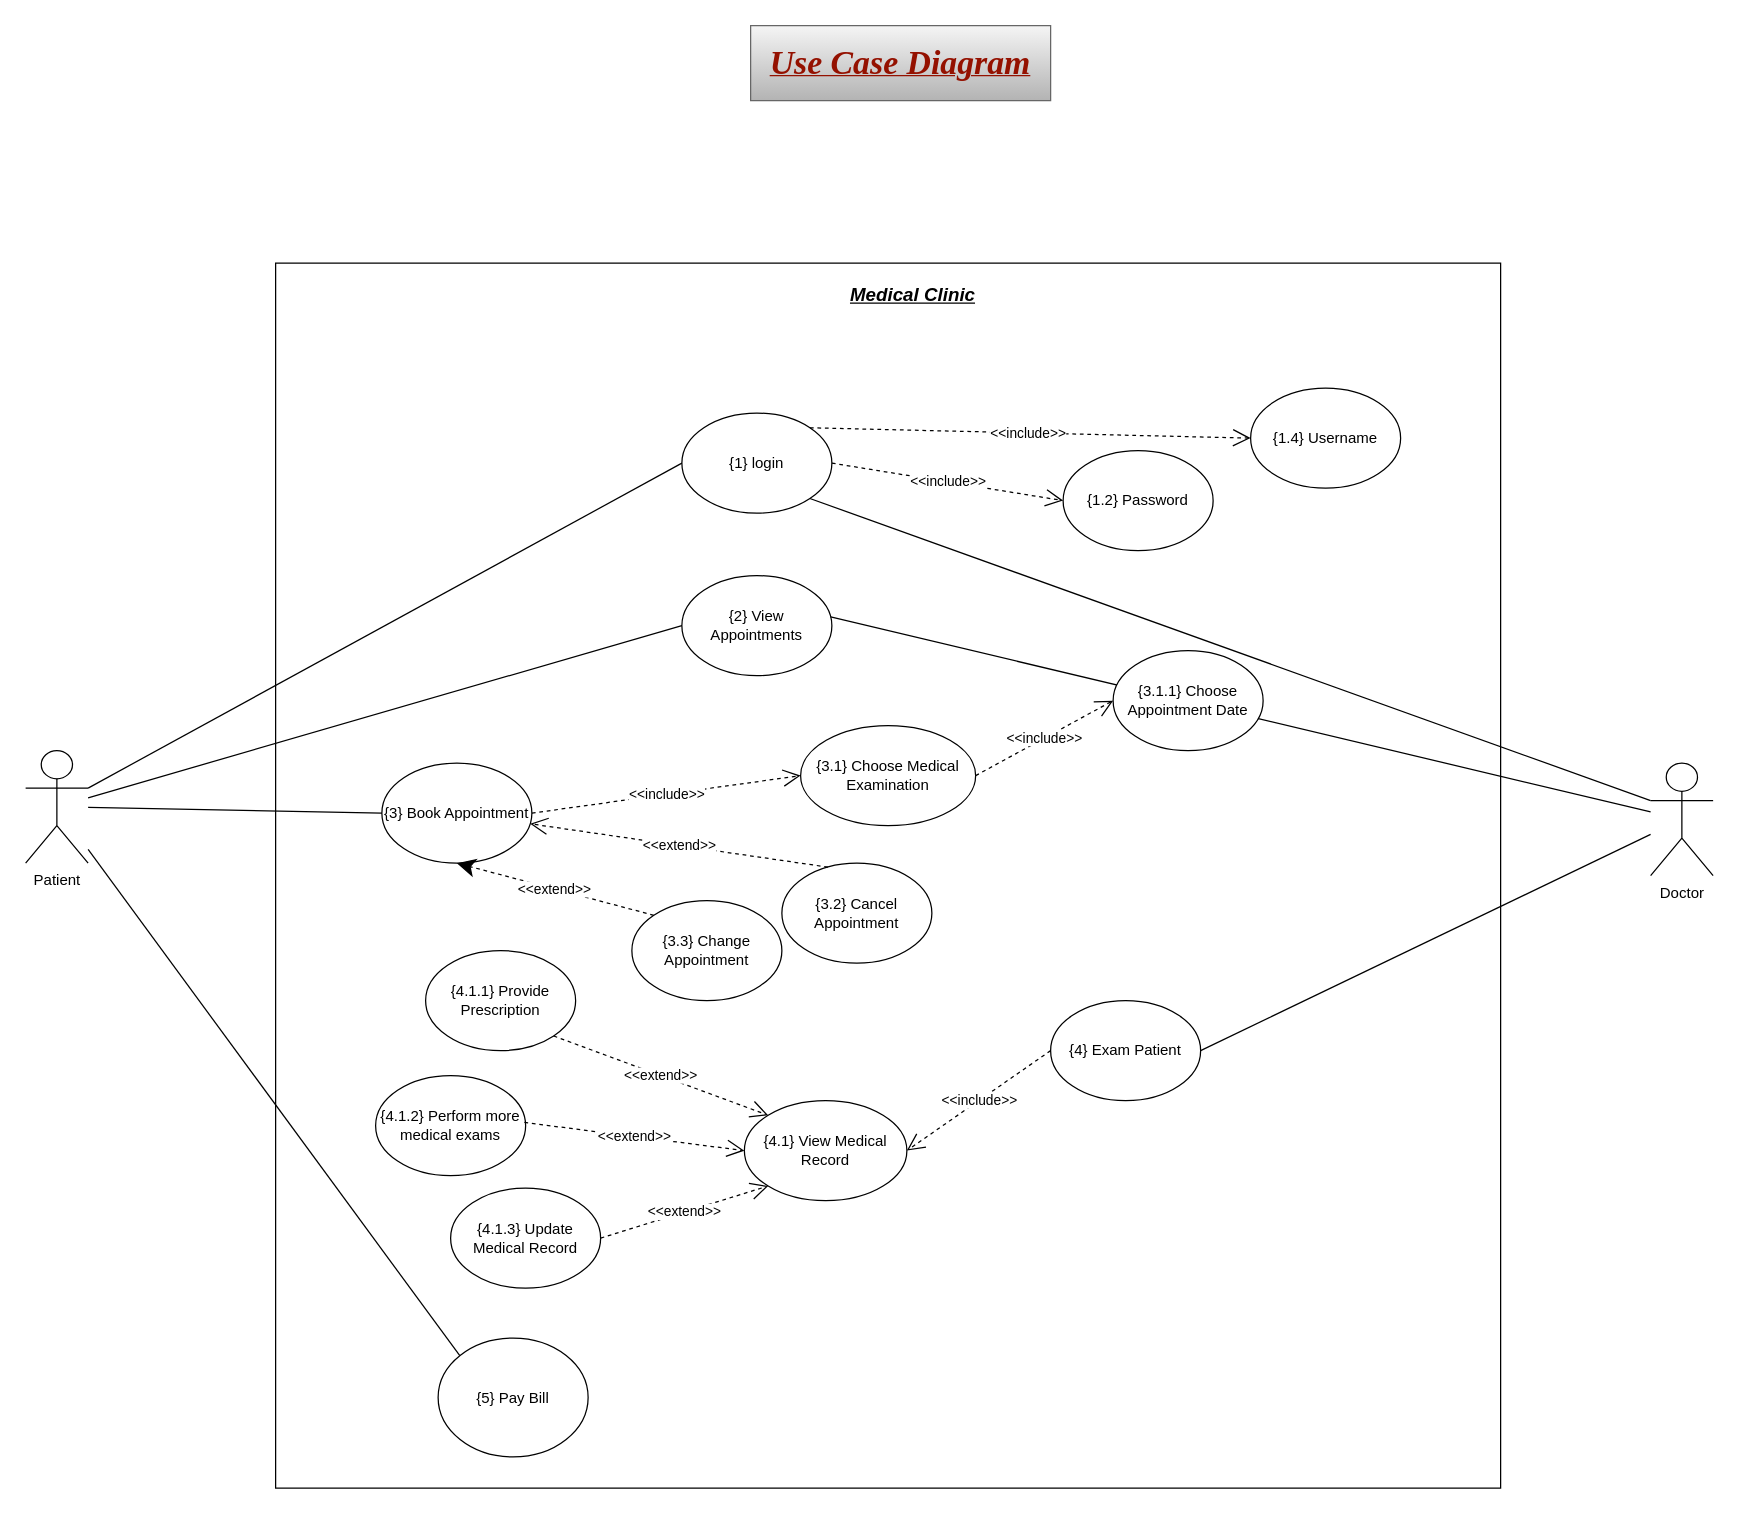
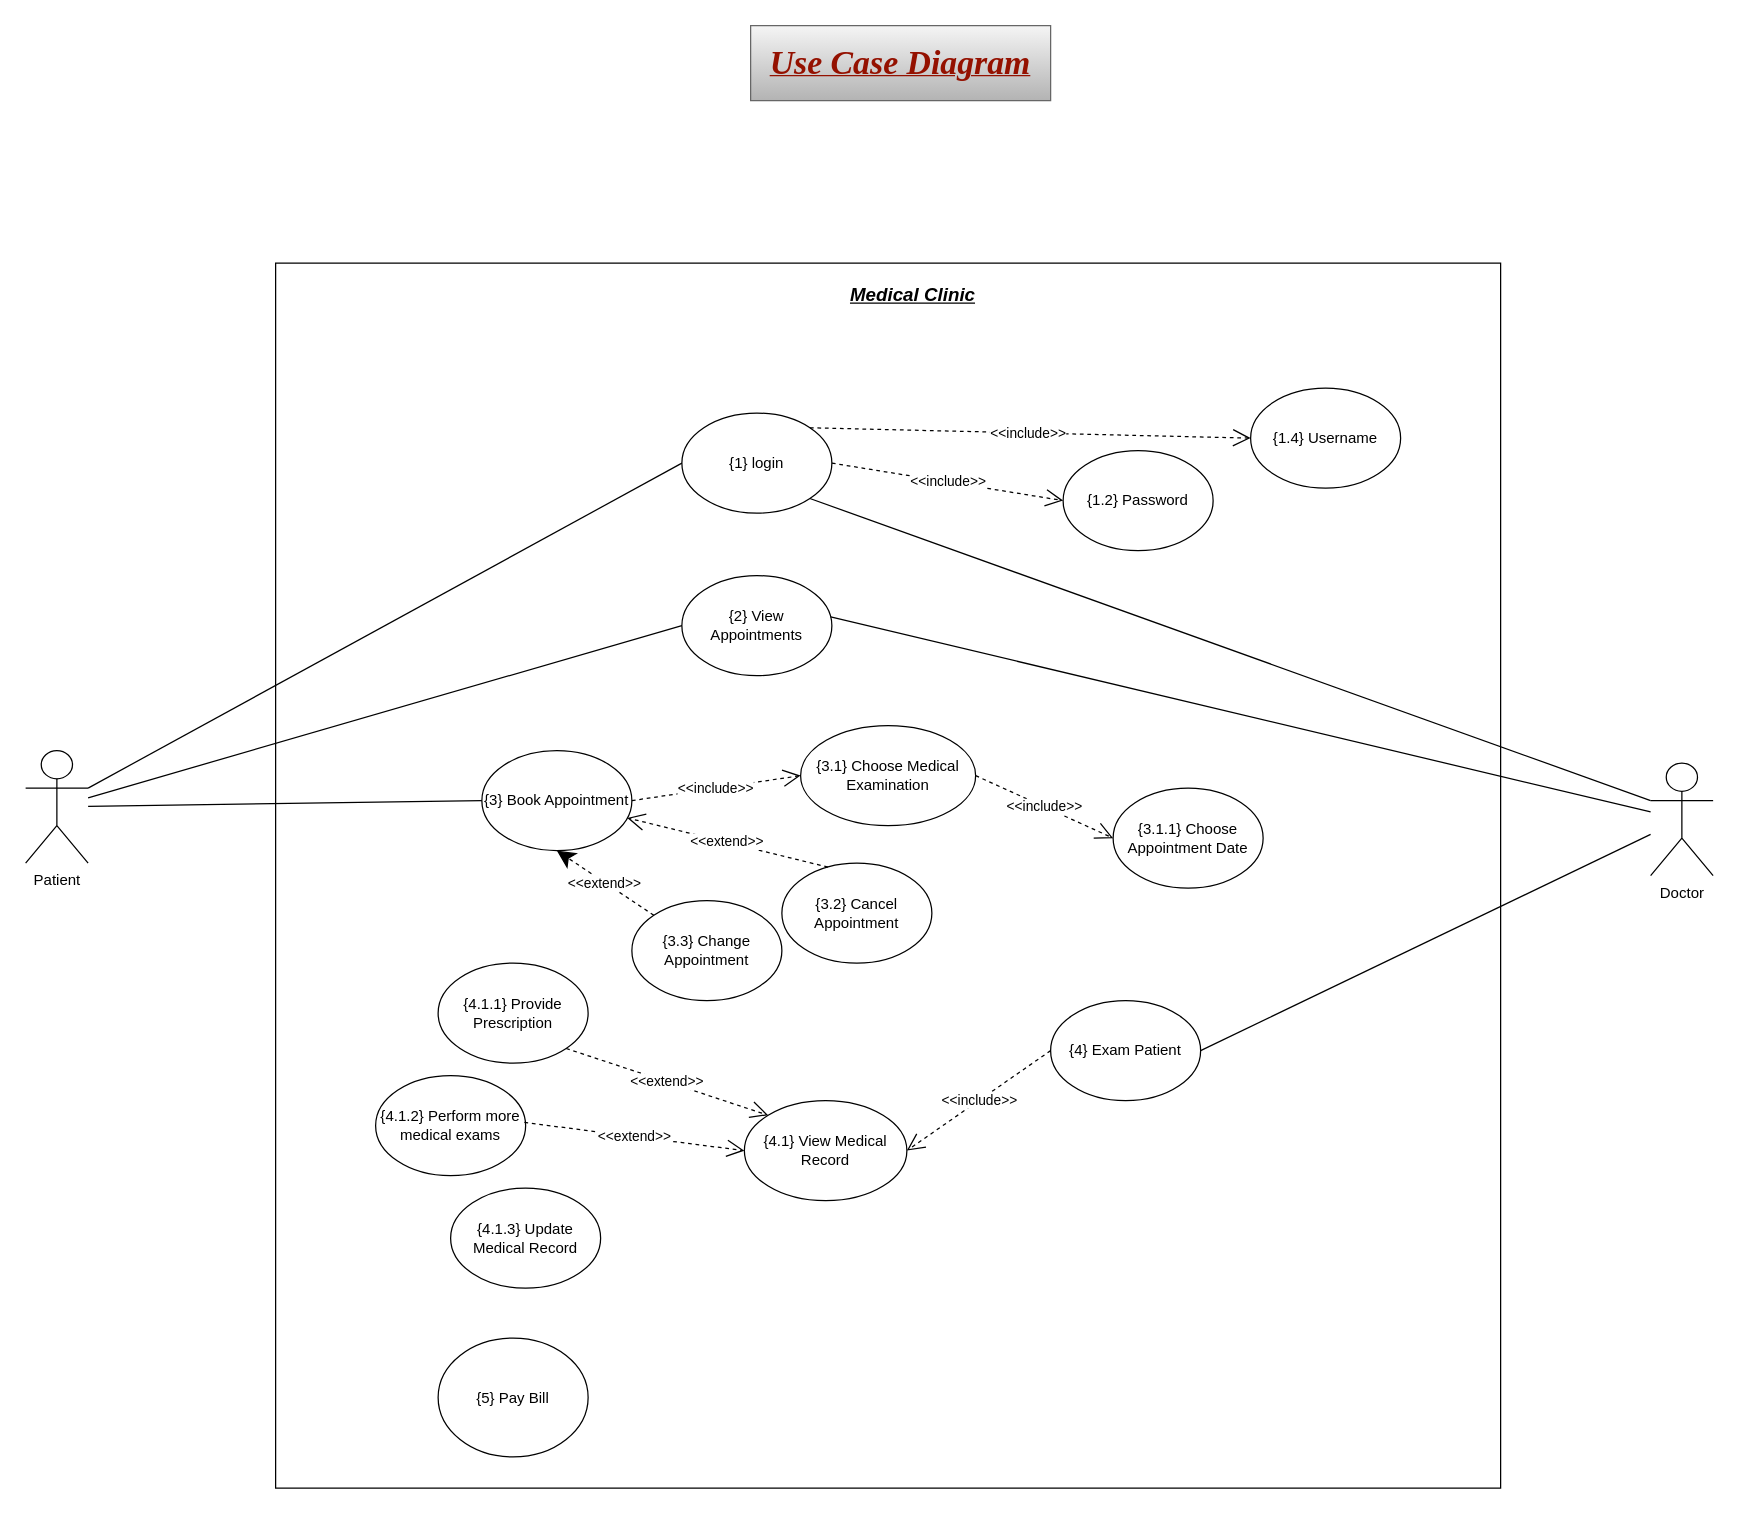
(1188, 701) -> (1188, 838)
(457, 813) -> (557, 801)
(501, 1001) -> (513, 1013)
(274, 1103) -> none
(683, 1212) -> none
